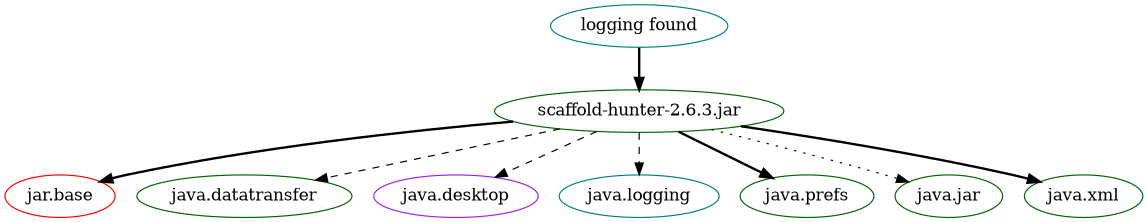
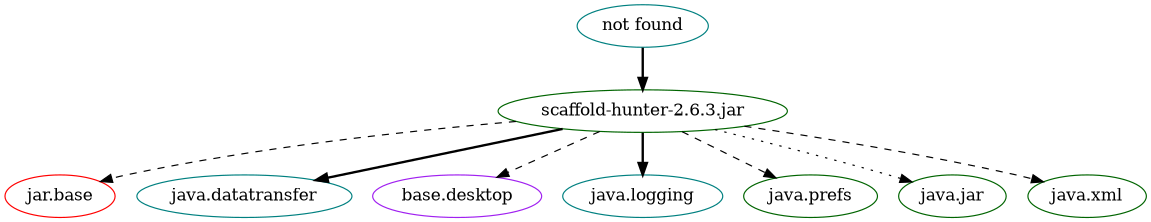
(639, 26) -> (643, 26)
(312, 144) -> (313, 144)
(639, 148) -> (643, 148)
(885, 150) -> (889, 150)
(720, 152) -> (724, 152)
(443, 153) -> (445, 153)
(244, 196) -> (244, 196)
(456, 196) -> (457, 196)
